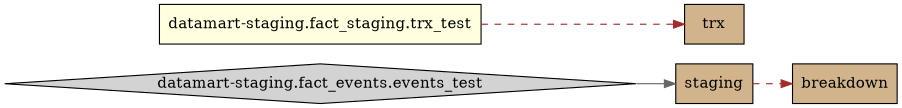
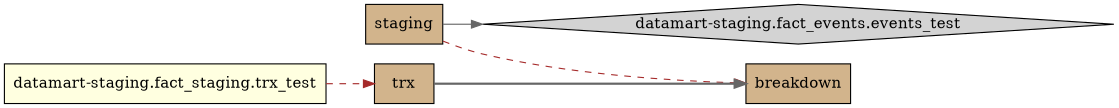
none -> (584, 84)
(650, 84) -> (457, 24)
